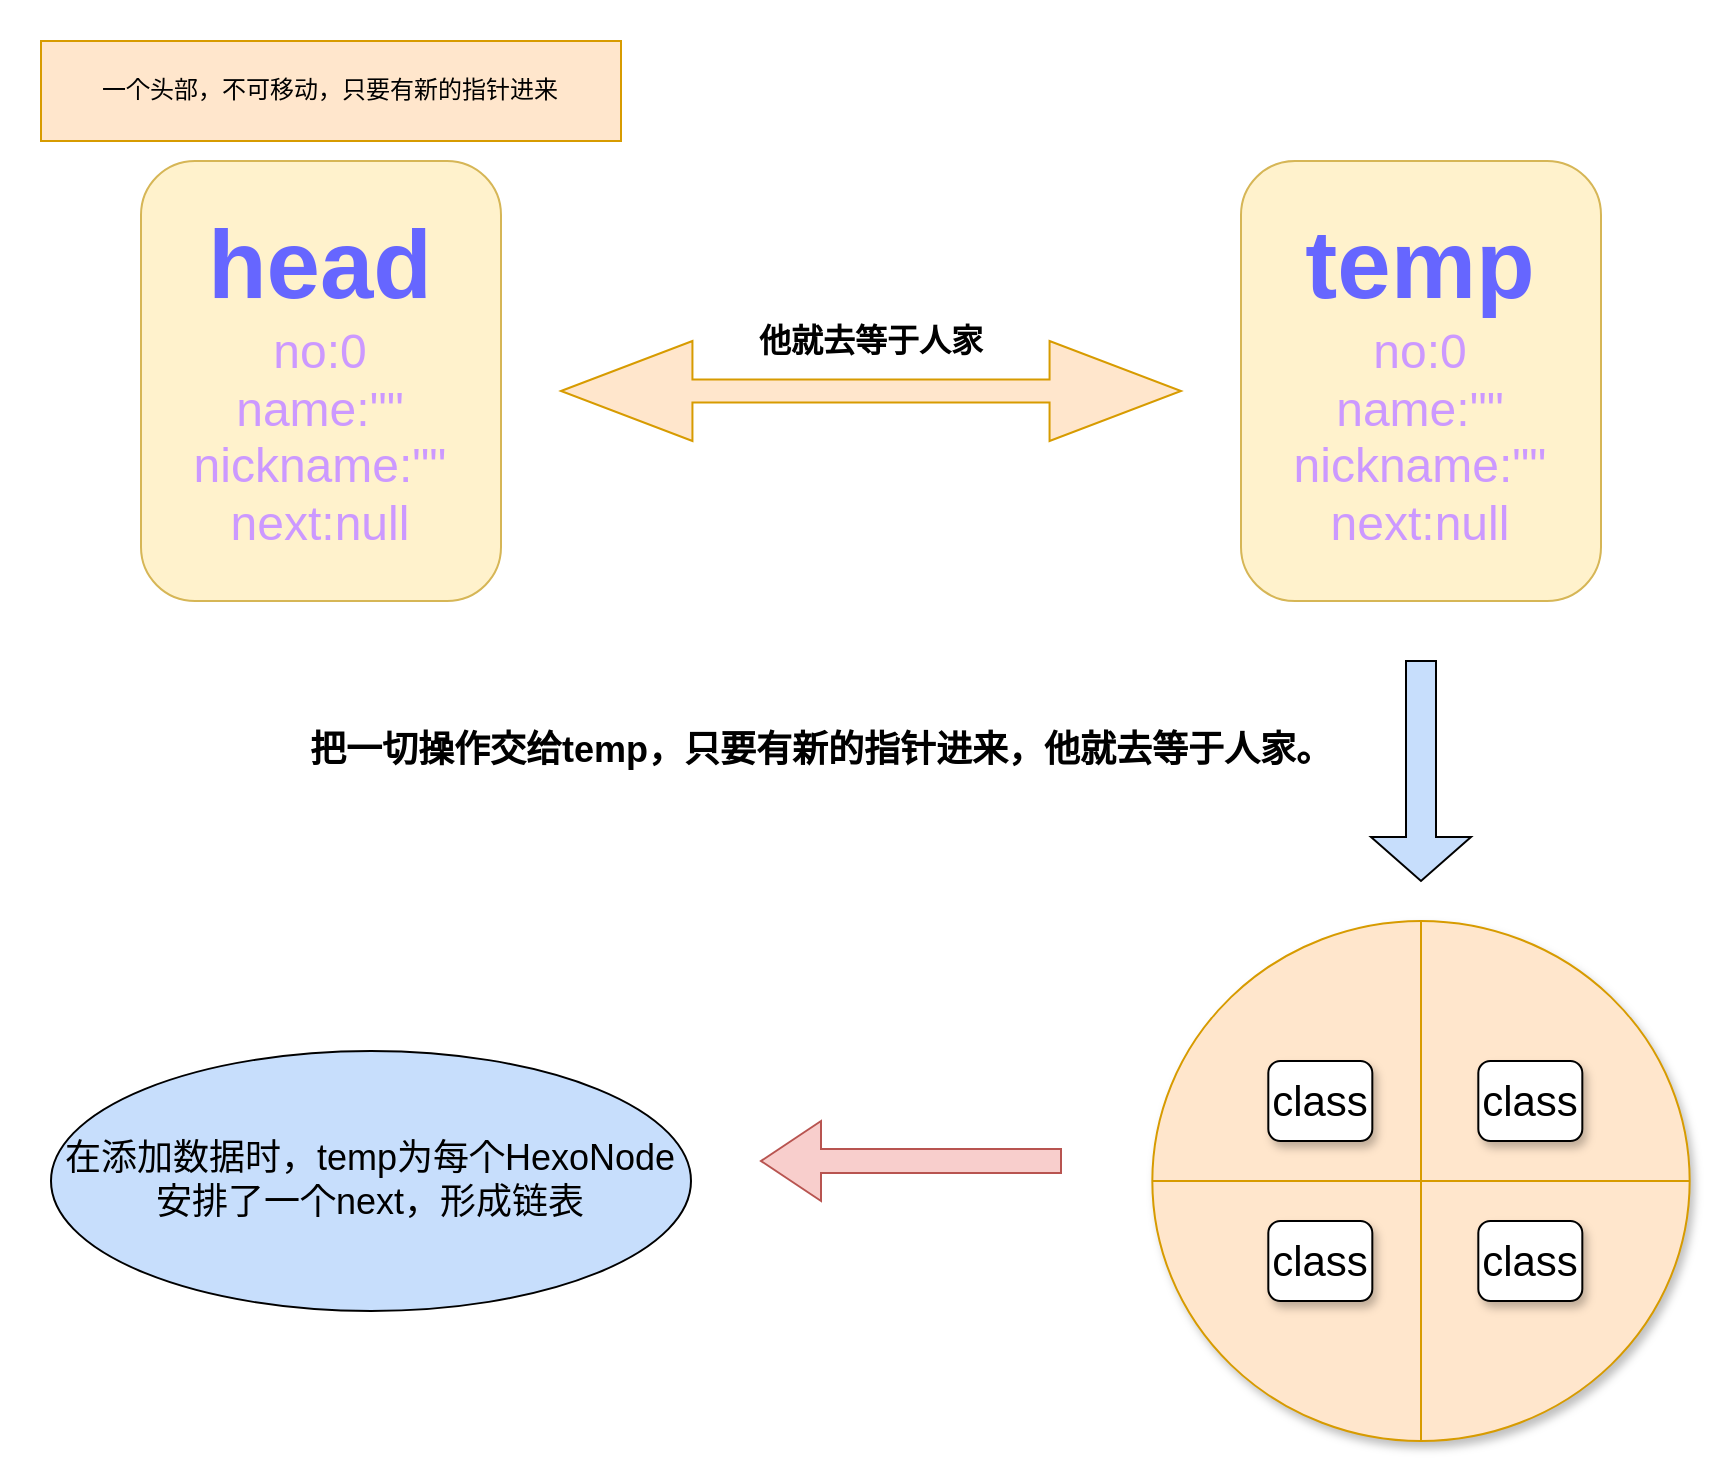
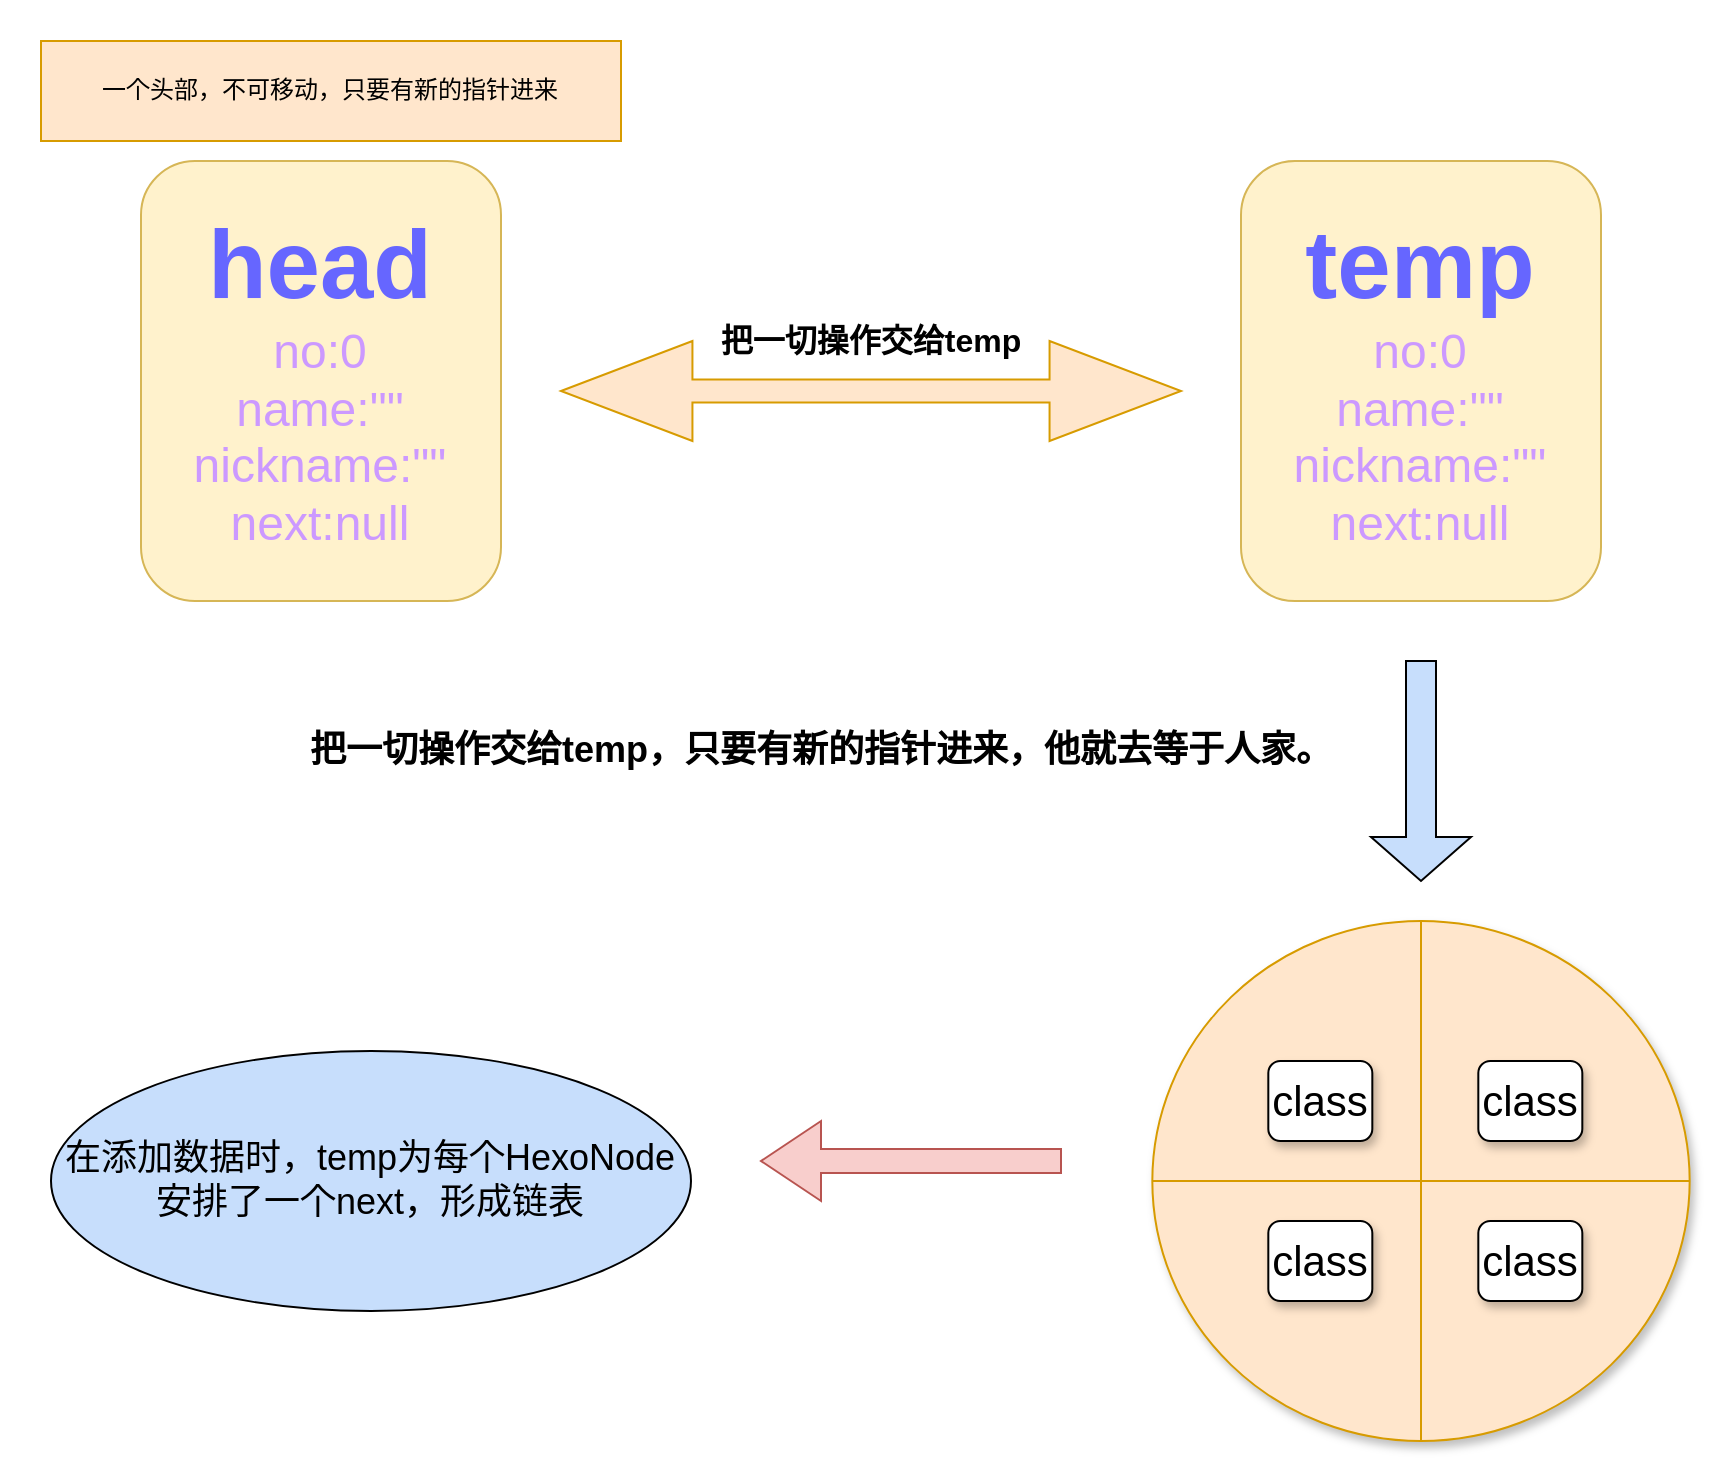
(872, 341) -> (872, 341)
